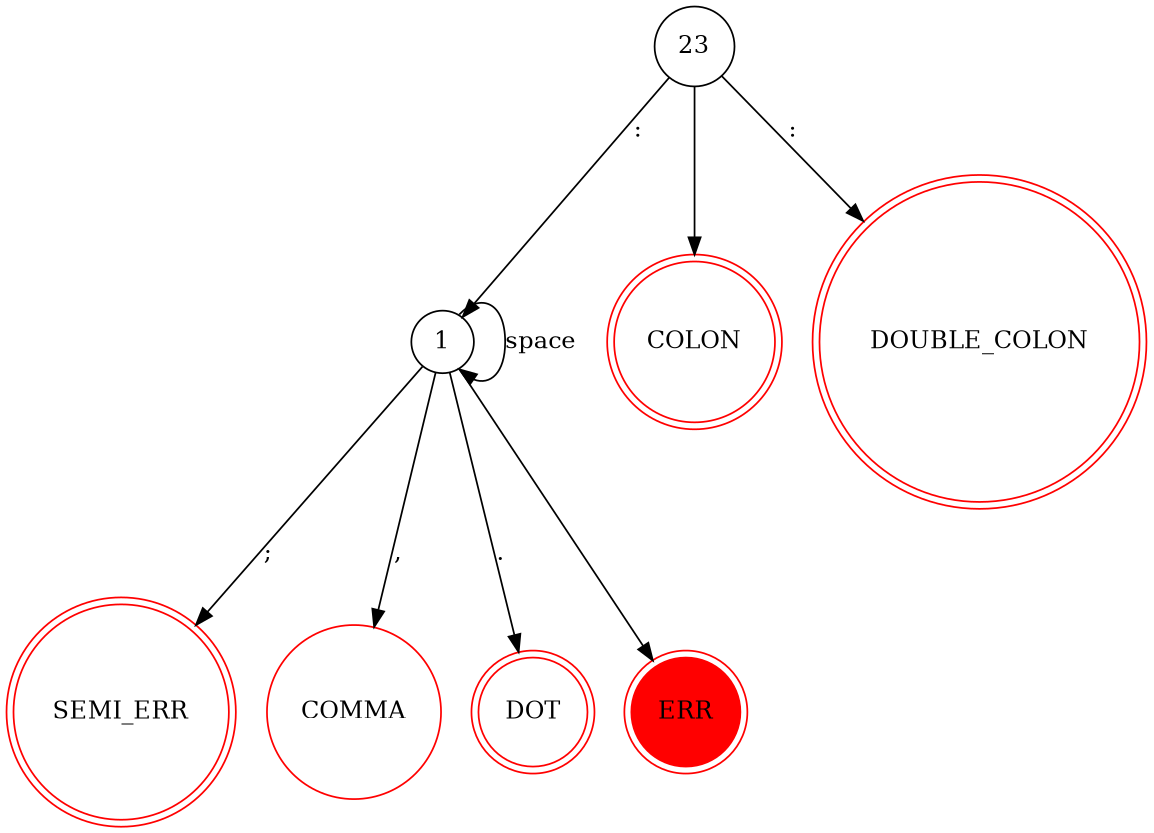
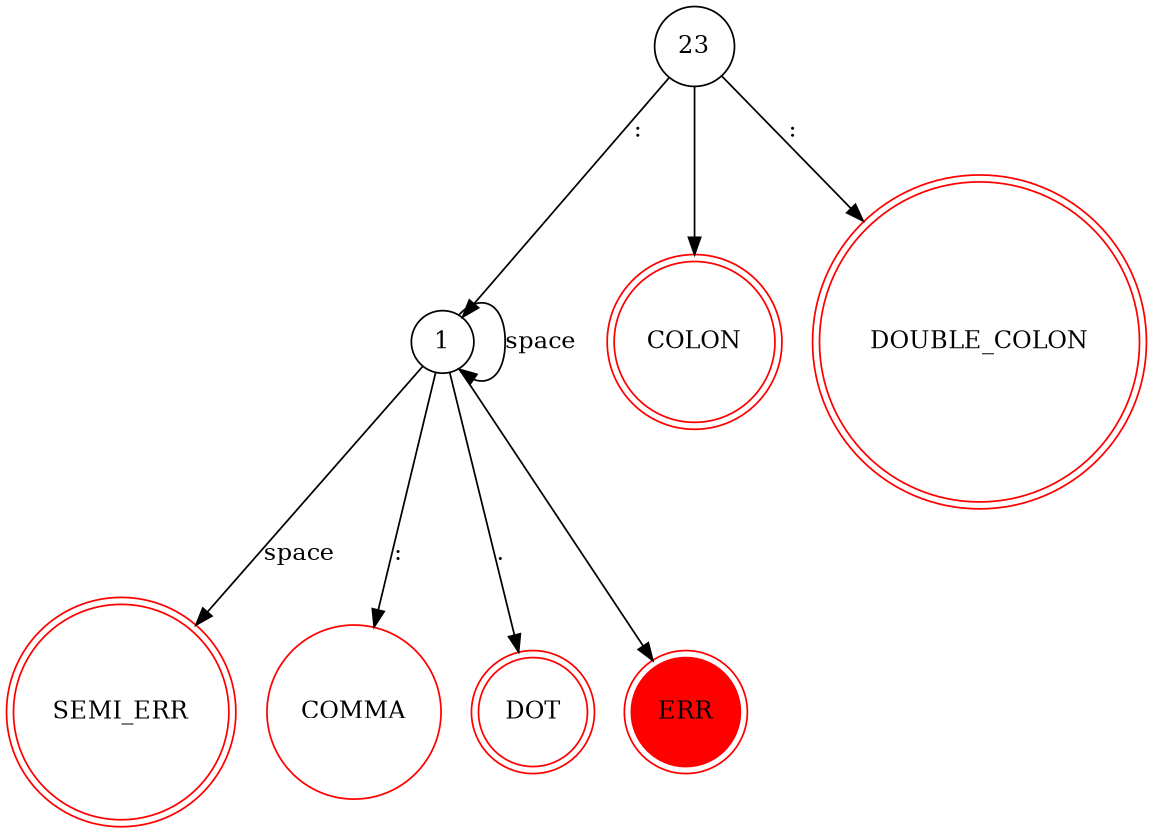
(268, 554) -> (299, 554)
(398, 554) -> (398, 554)
